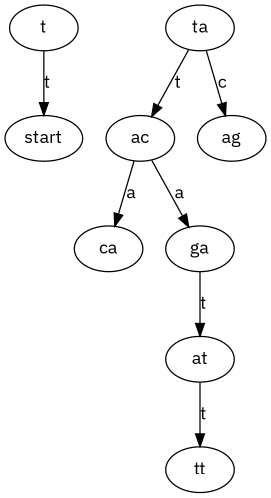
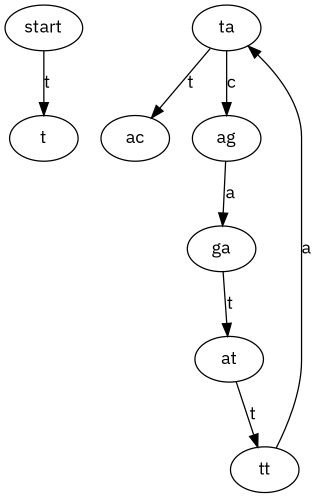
(44, 77) -> (44, 77)
(167, 188) -> (224, 187)
none -> (302, 247)
(109, 249) -> none
